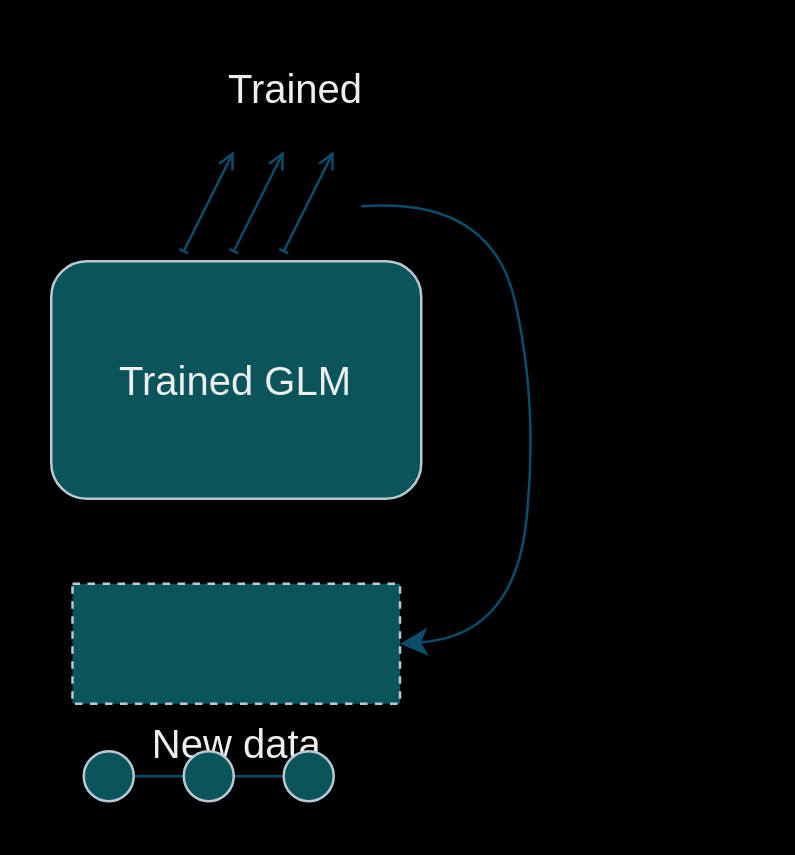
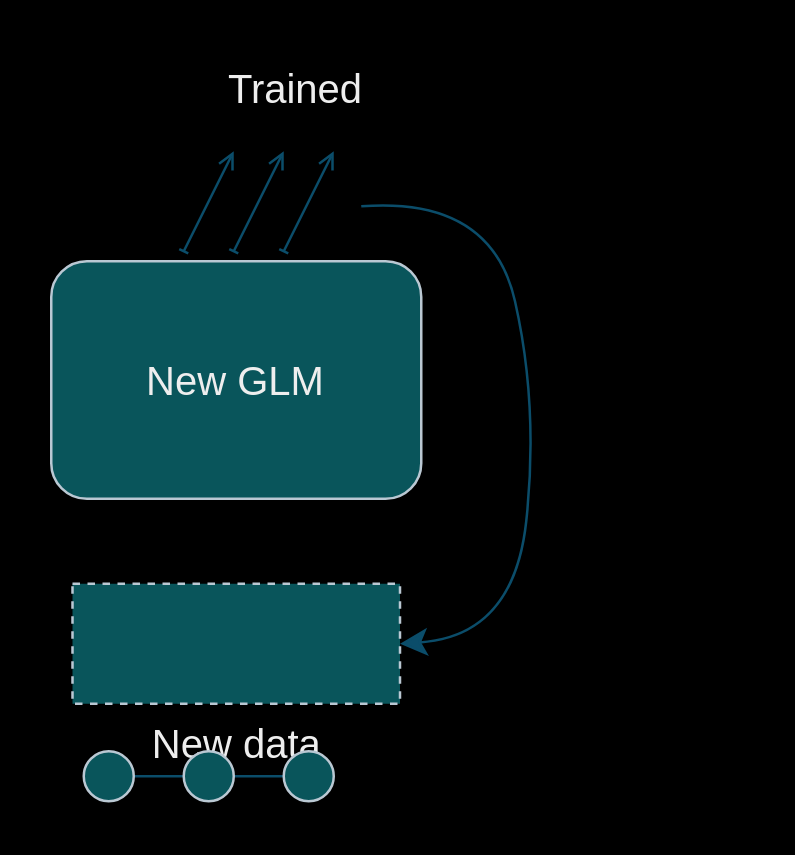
(236, 381) -> (236, 381)
